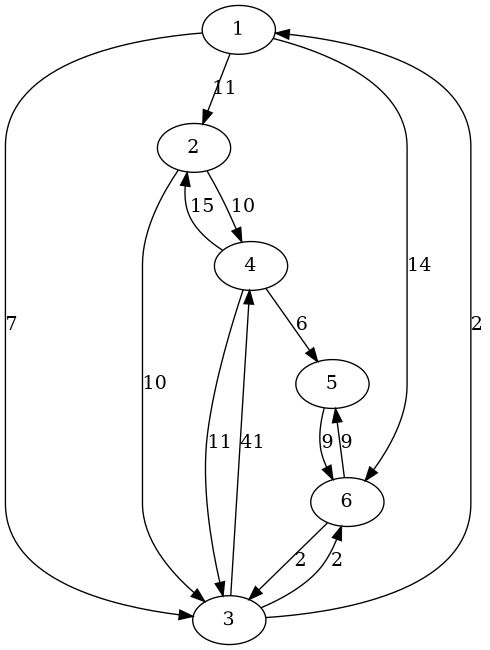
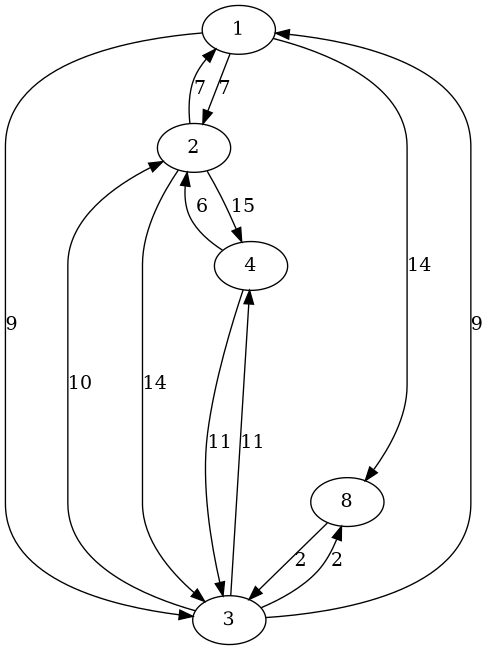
none -> (191, 89)
(225, 89) -> (225, 89)
(203, 207) -> (203, 207)
(244, 207) -> (244, 207)
(12, 325) -> (12, 325)
(478, 325) -> (478, 325)
(155, 384) -> (155, 384)
(332, 384) -> none
none -> (68, 406)
(253, 443) -> (253, 443)
(347, 502) -> (347, 502)
